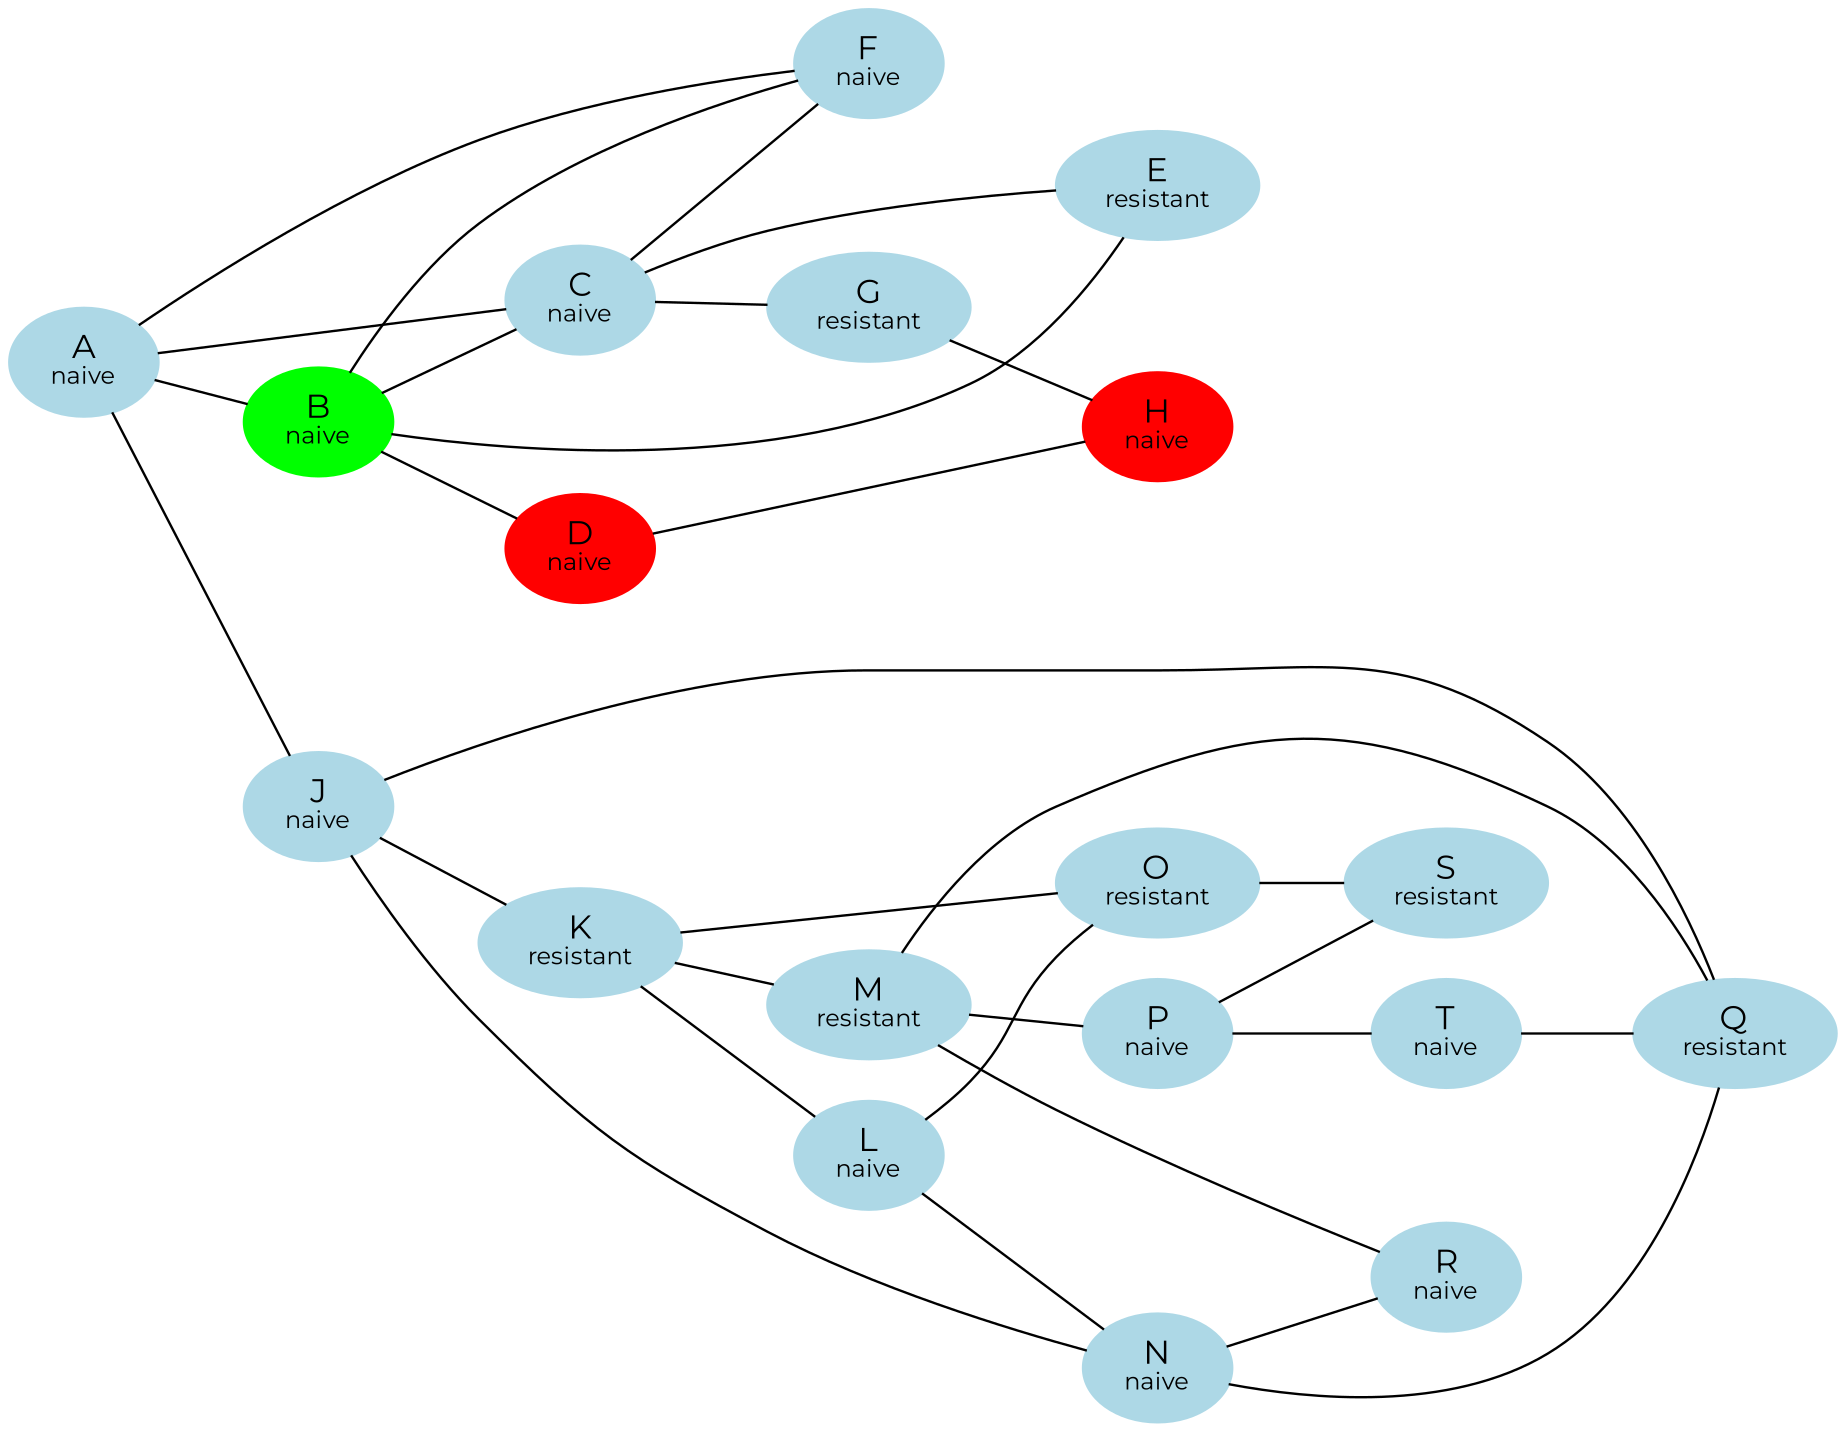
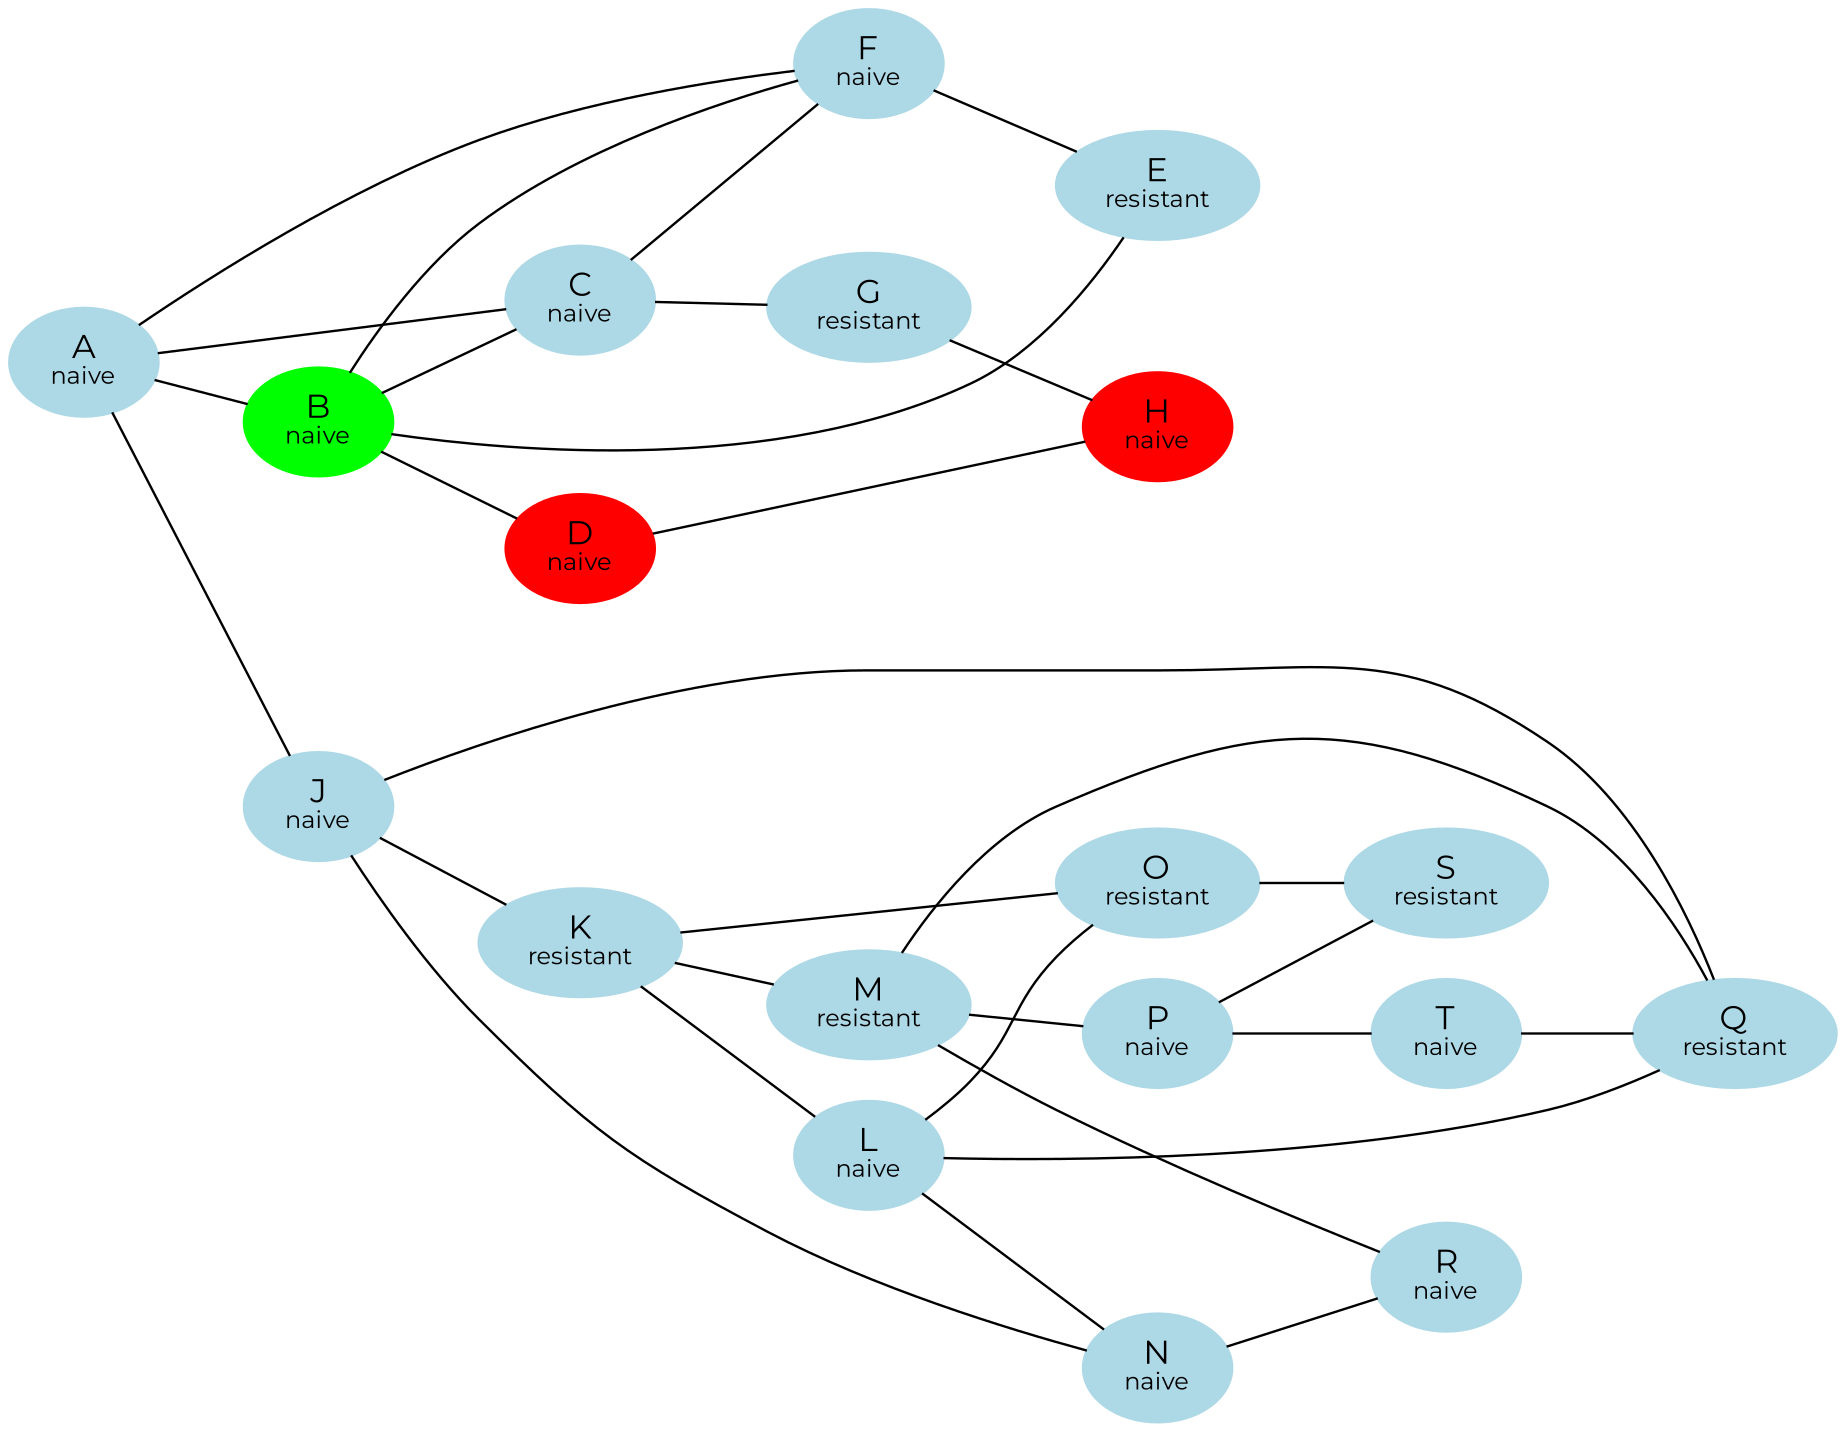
(847, 215) -> (1005, 121)
(1546, 1354) -> (1306, 1147)
